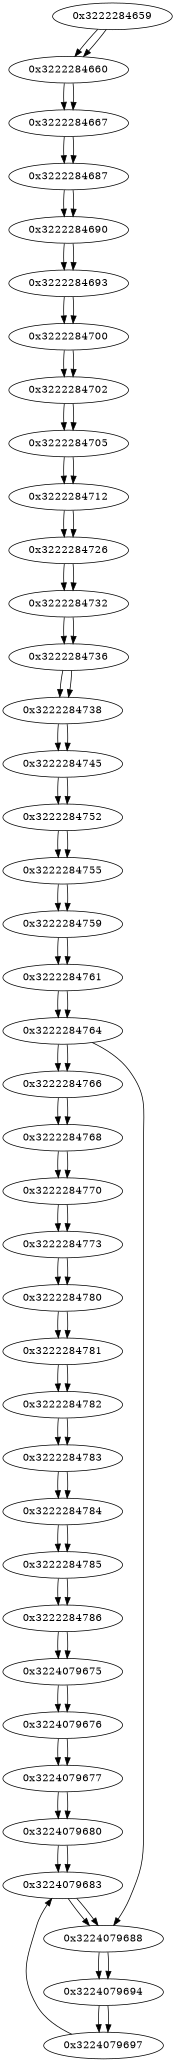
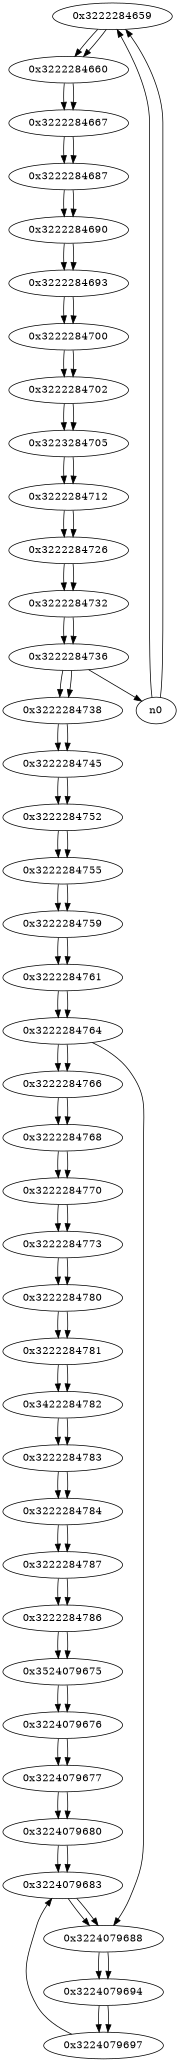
(69, 444) -> (69, 444)
none -> (156, 711)
(63, 1405) -> (63, 1405)
(63, 1565) -> (63, 1565)
(63, 1672) -> (63, 1672)
